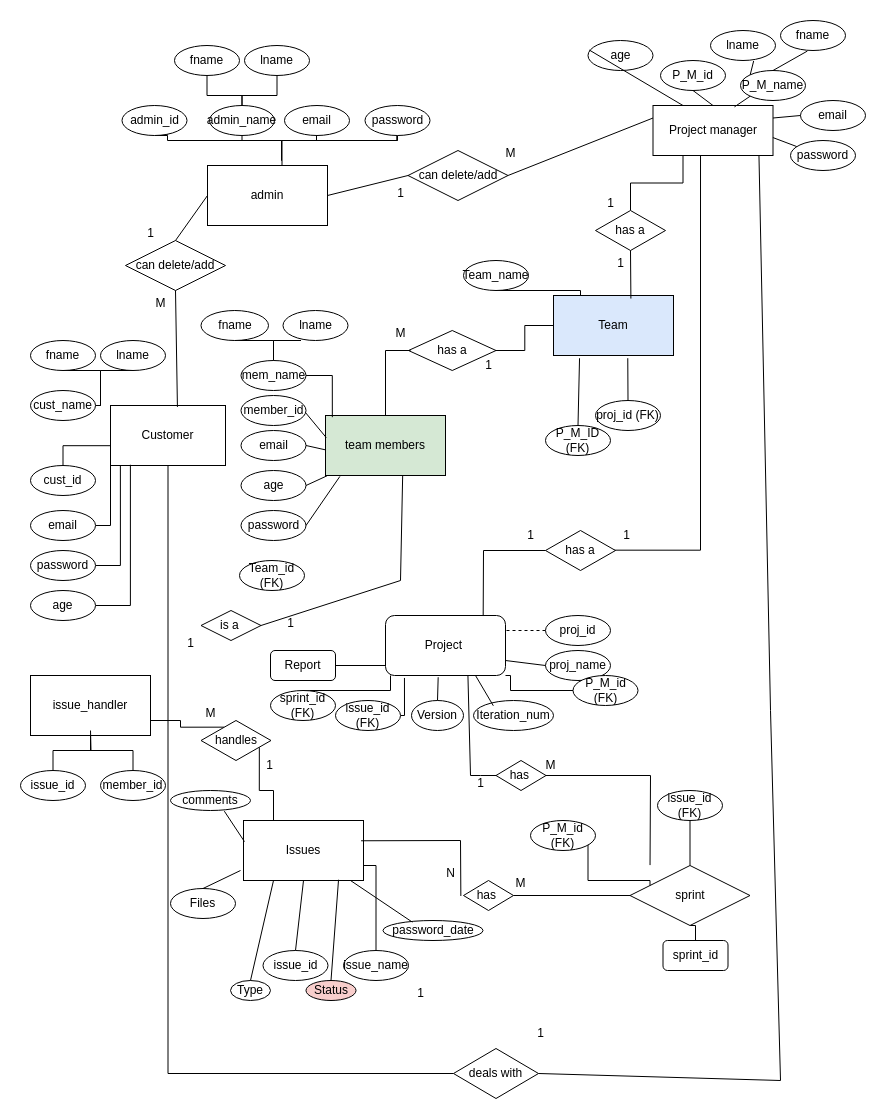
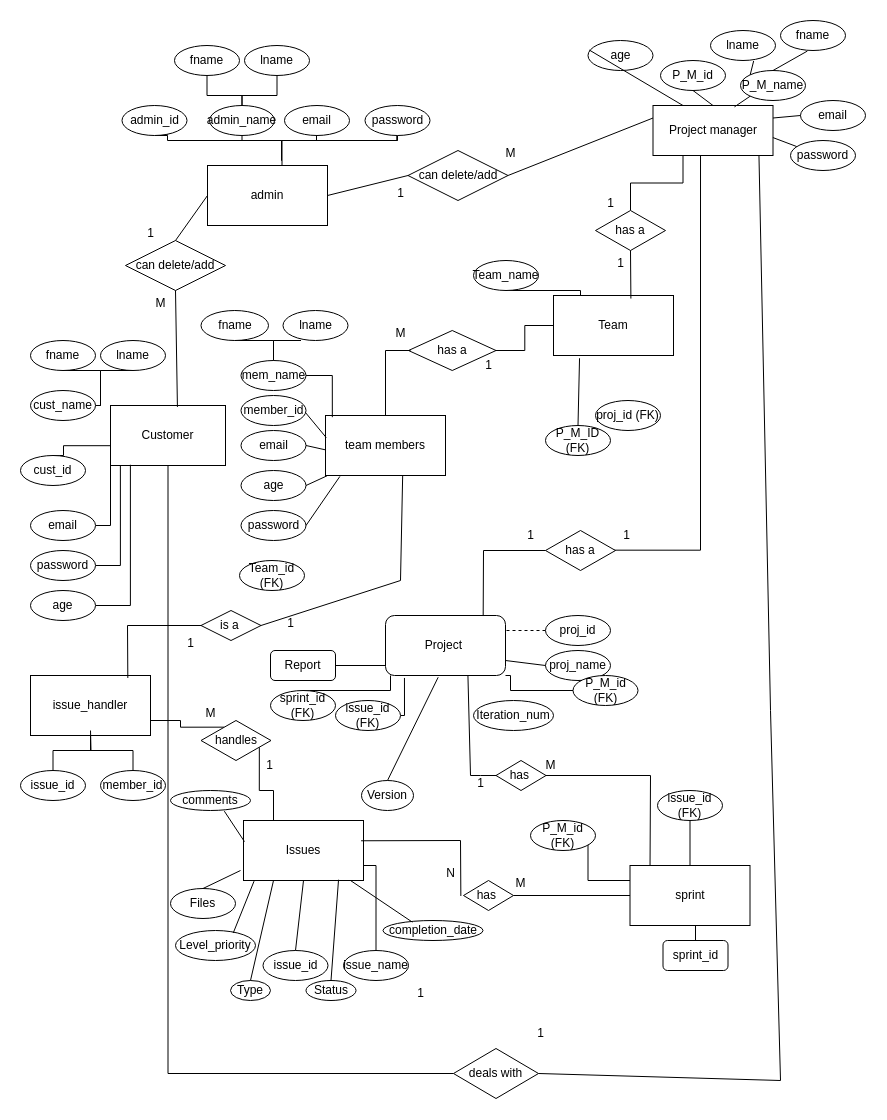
(496, 276) -> (506, 276)
(614, 326) -> (614, 326)
(628, 379) -> none
(386, 446) -> (386, 446)
(63, 481) -> (53, 471)
none -> (138, 626)
(485, 691) -> none
(438, 716) -> (388, 796)
(690, 896) -> (690, 896)
none -> (243, 908)
(434, 931) -> (434, 931)
none -> (216, 946)
(331, 991) -> (331, 991)
